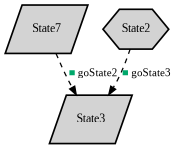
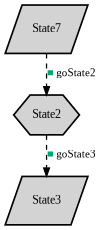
(64, 71) -> (47, 70)
